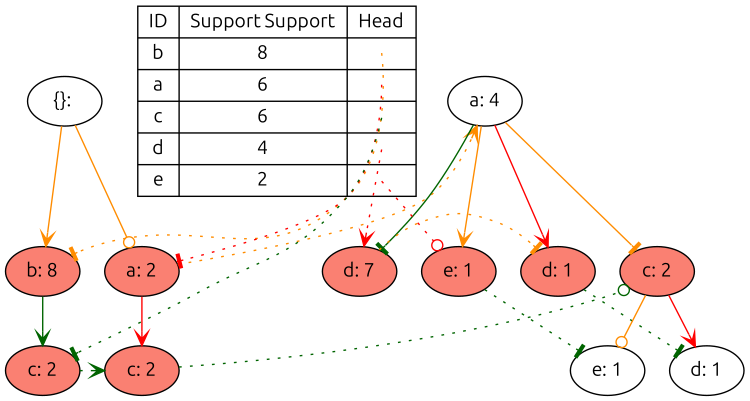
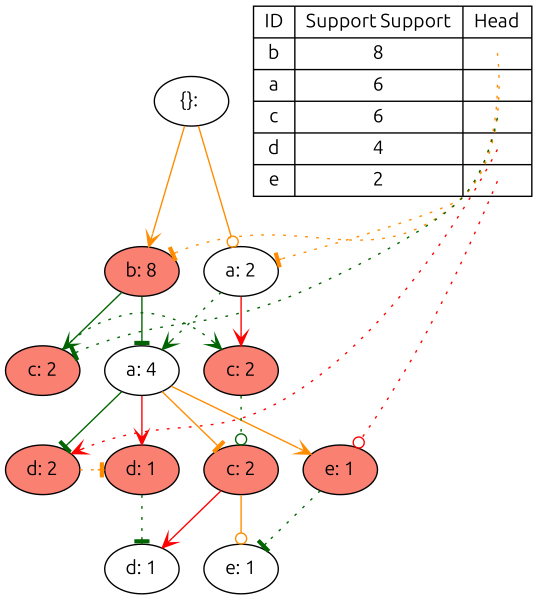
(324, 213) -> (423, 215)
(341, 231) -> (200, 313)
(142, 271) -> (241, 271)
(360, 271) -> (43, 470)
none -> (142, 322)
